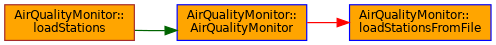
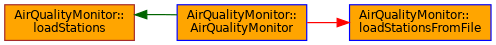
(150, 31) -> (162, 15)
